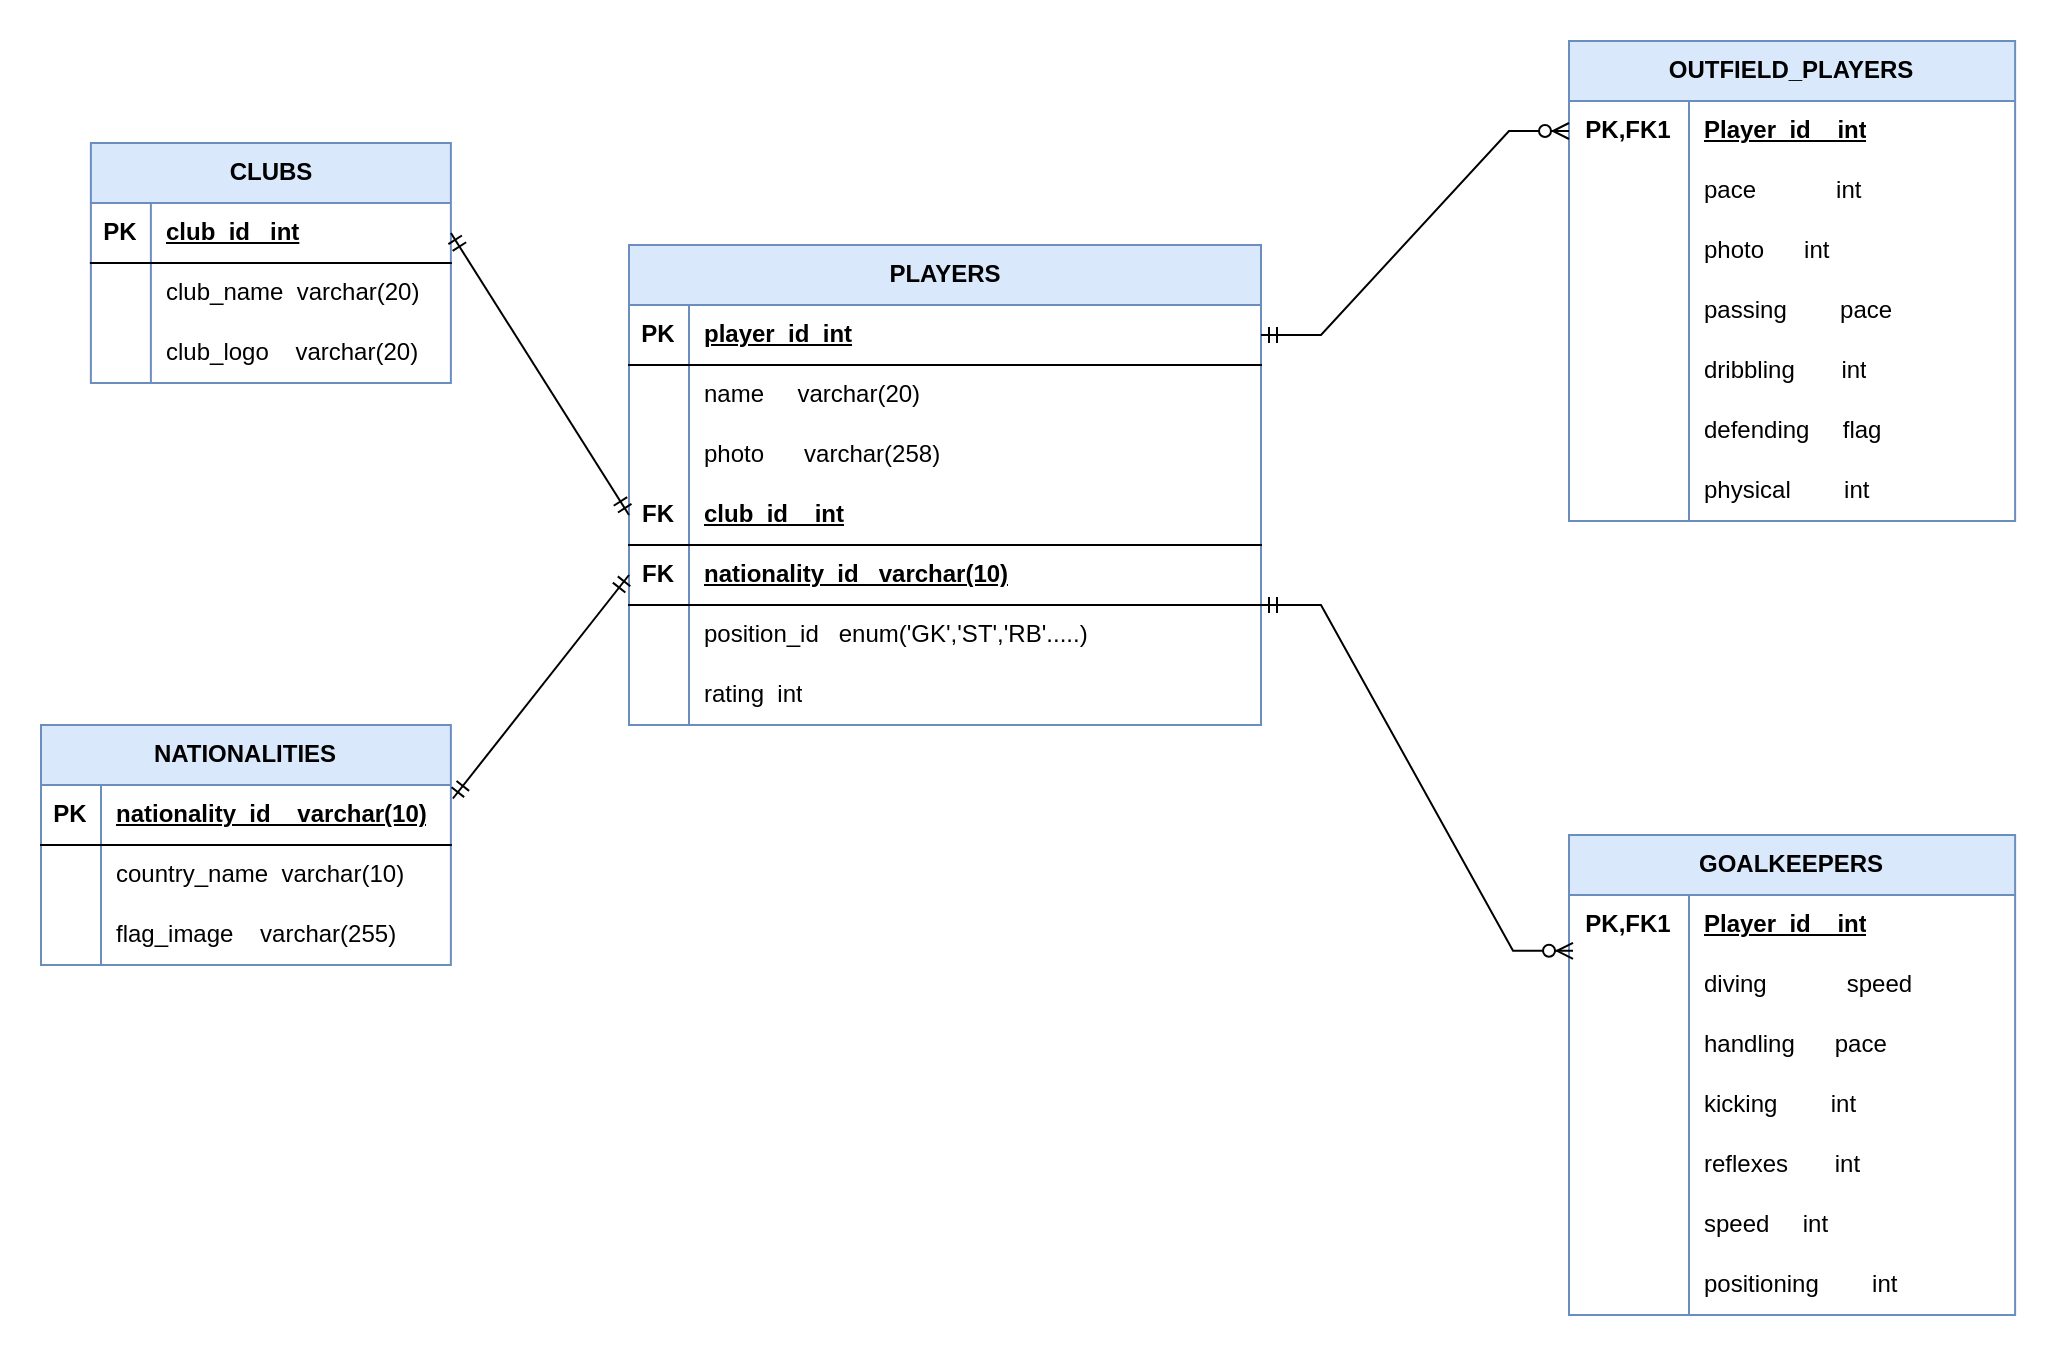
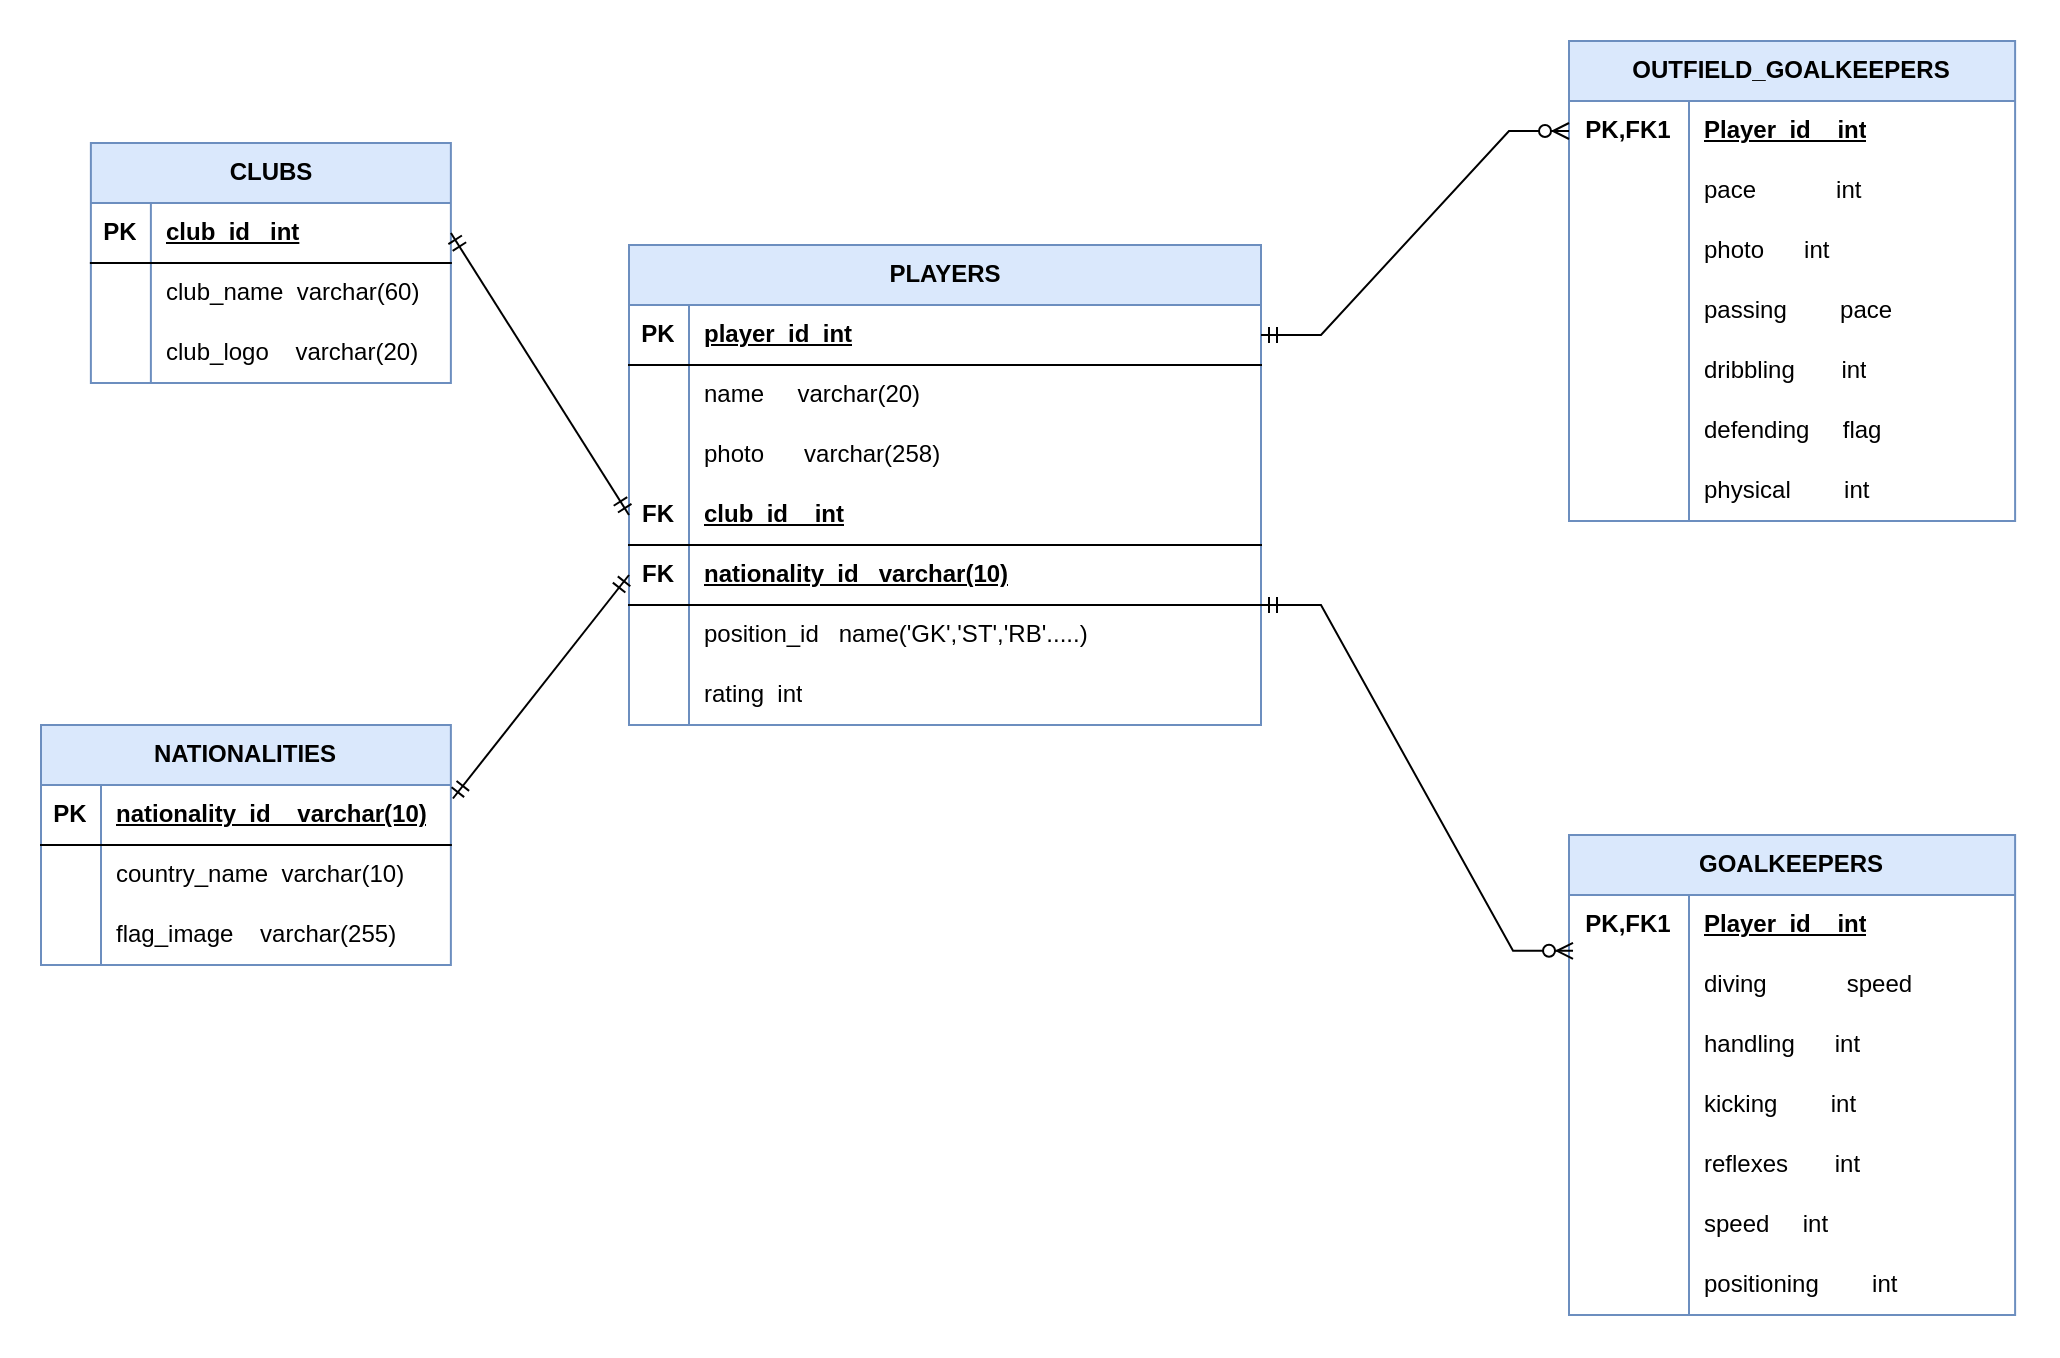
(1792, 71) -> (1792, 71)
(309, 293) -> (309, 293)
(918, 635) -> (918, 635)
(1817, 1045) -> (1807, 1045)
